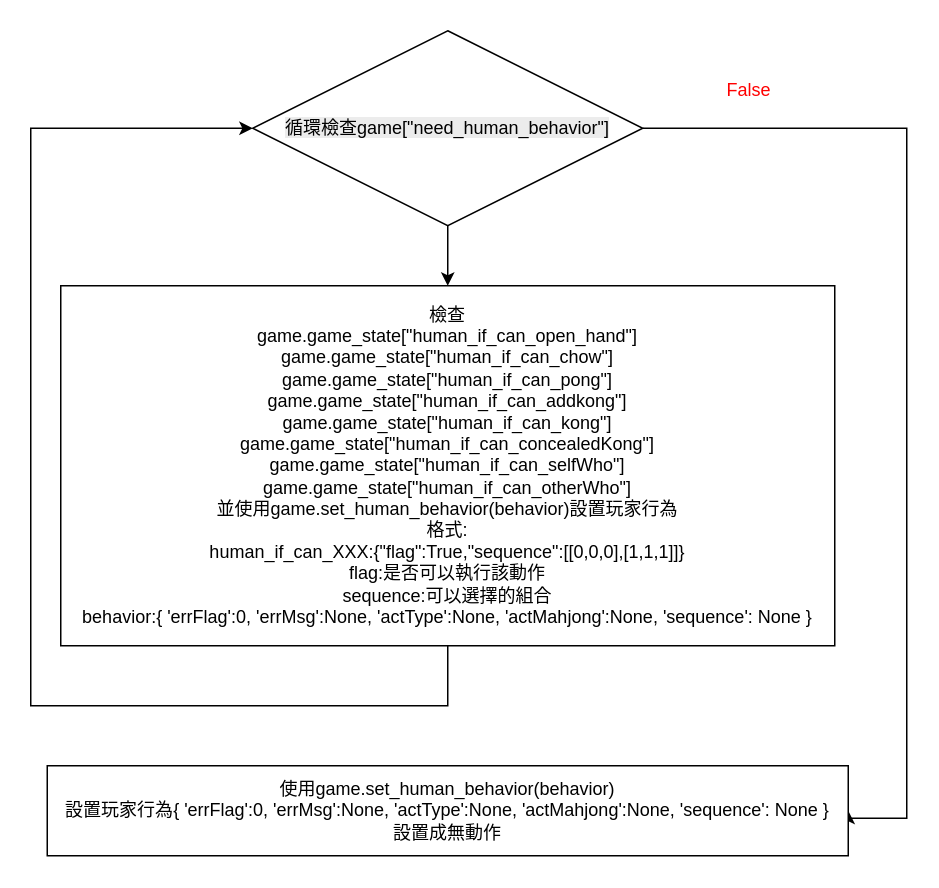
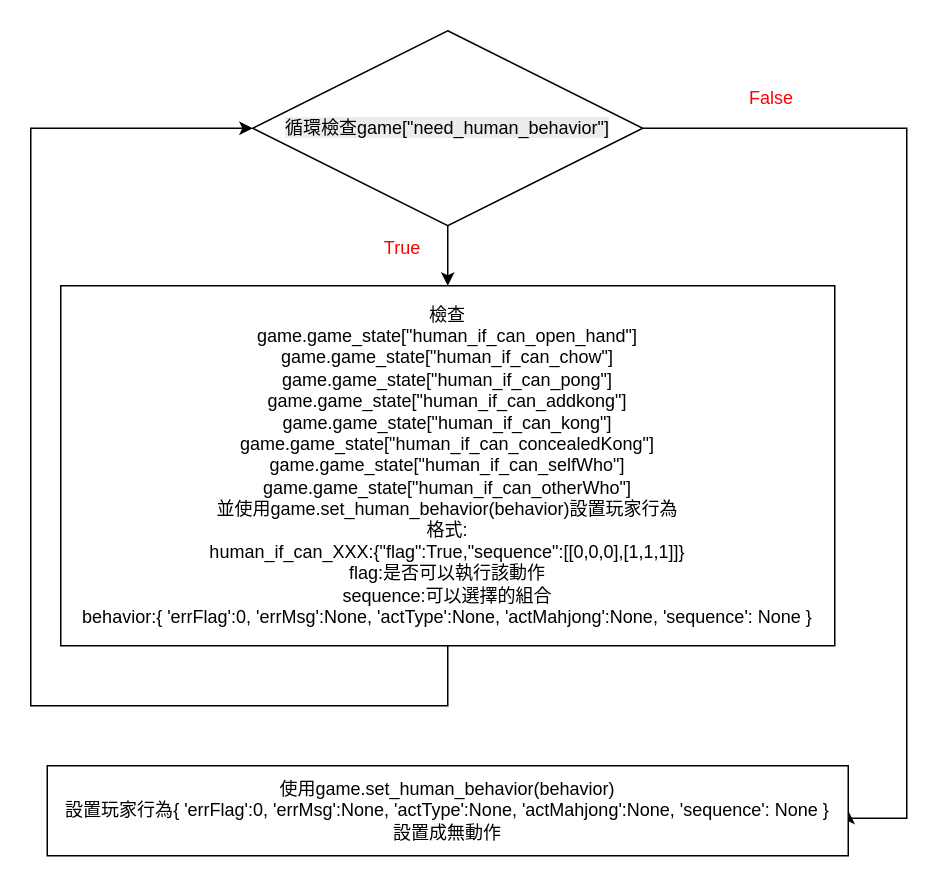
(749, 91) -> (772, 98)
none -> (403, 248)
